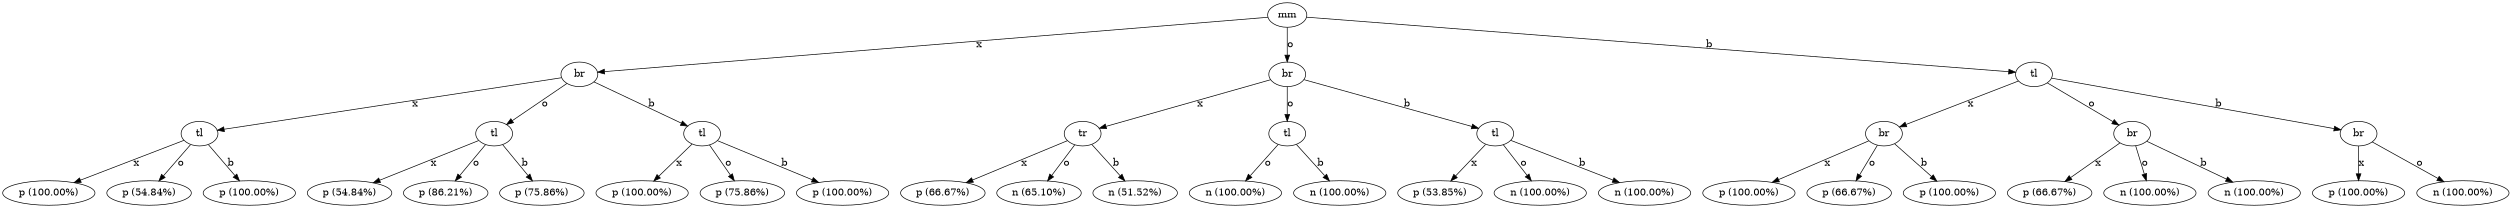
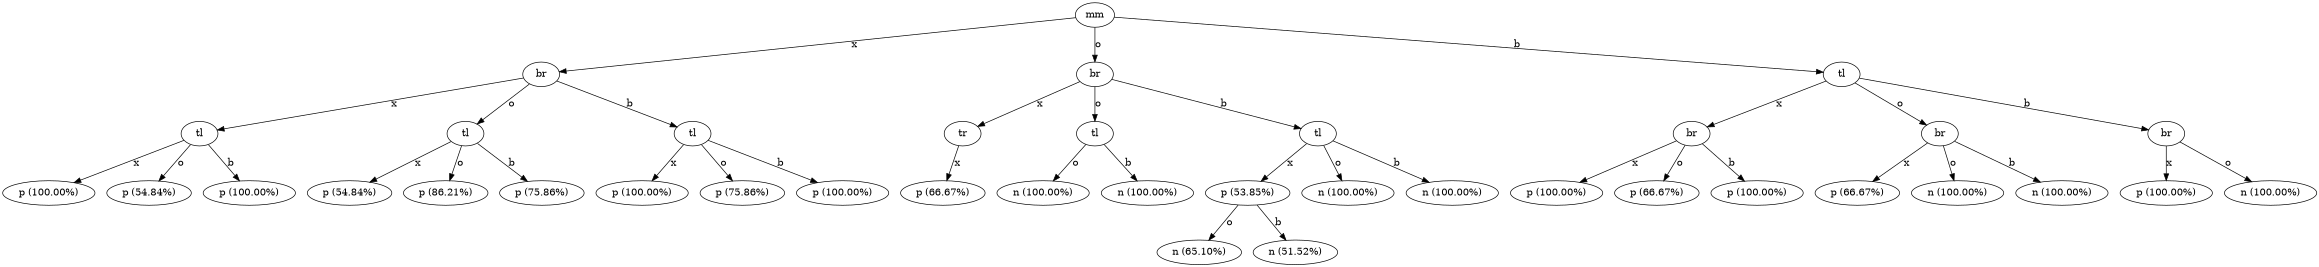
(1063, 160) -> (1226, 220)
(1106, 160) -> (1269, 220)
